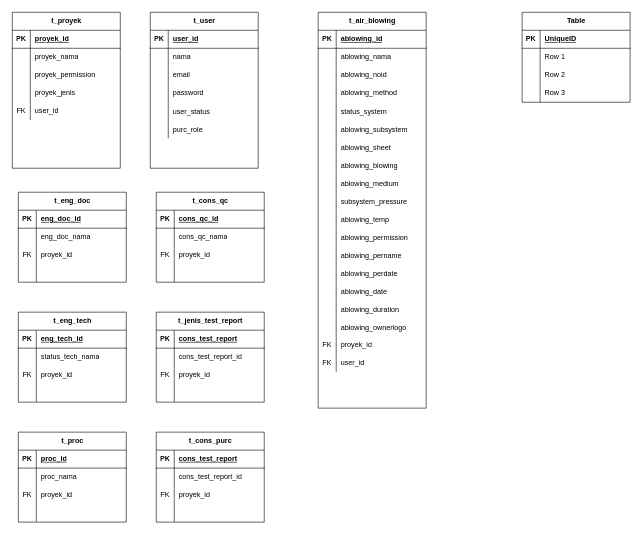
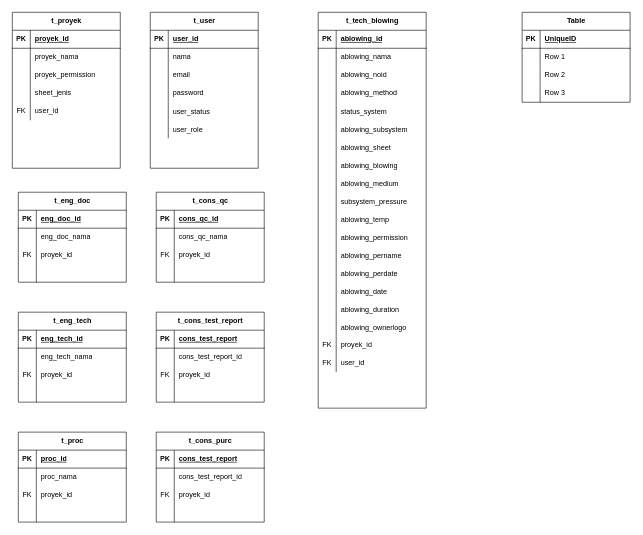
(373, 21) -> (373, 21)
(58, 93) -> (56, 93)
(190, 130) -> (190, 130)
(211, 321) -> (211, 321)
(73, 357) -> (67, 357)
